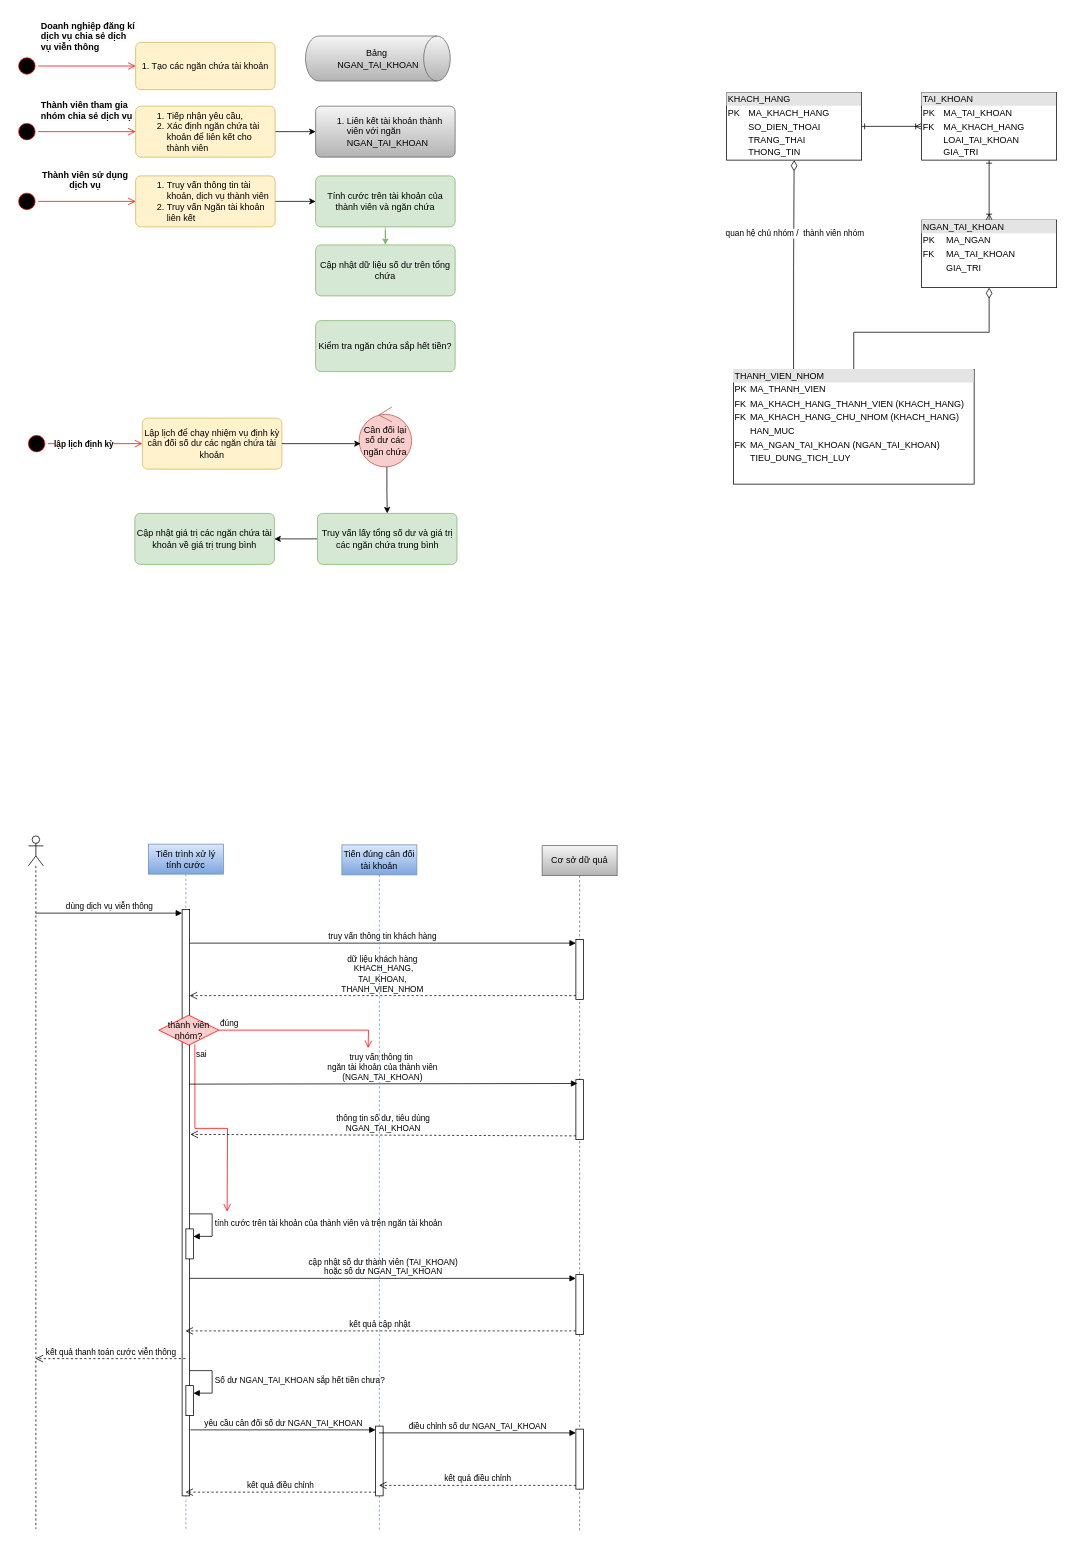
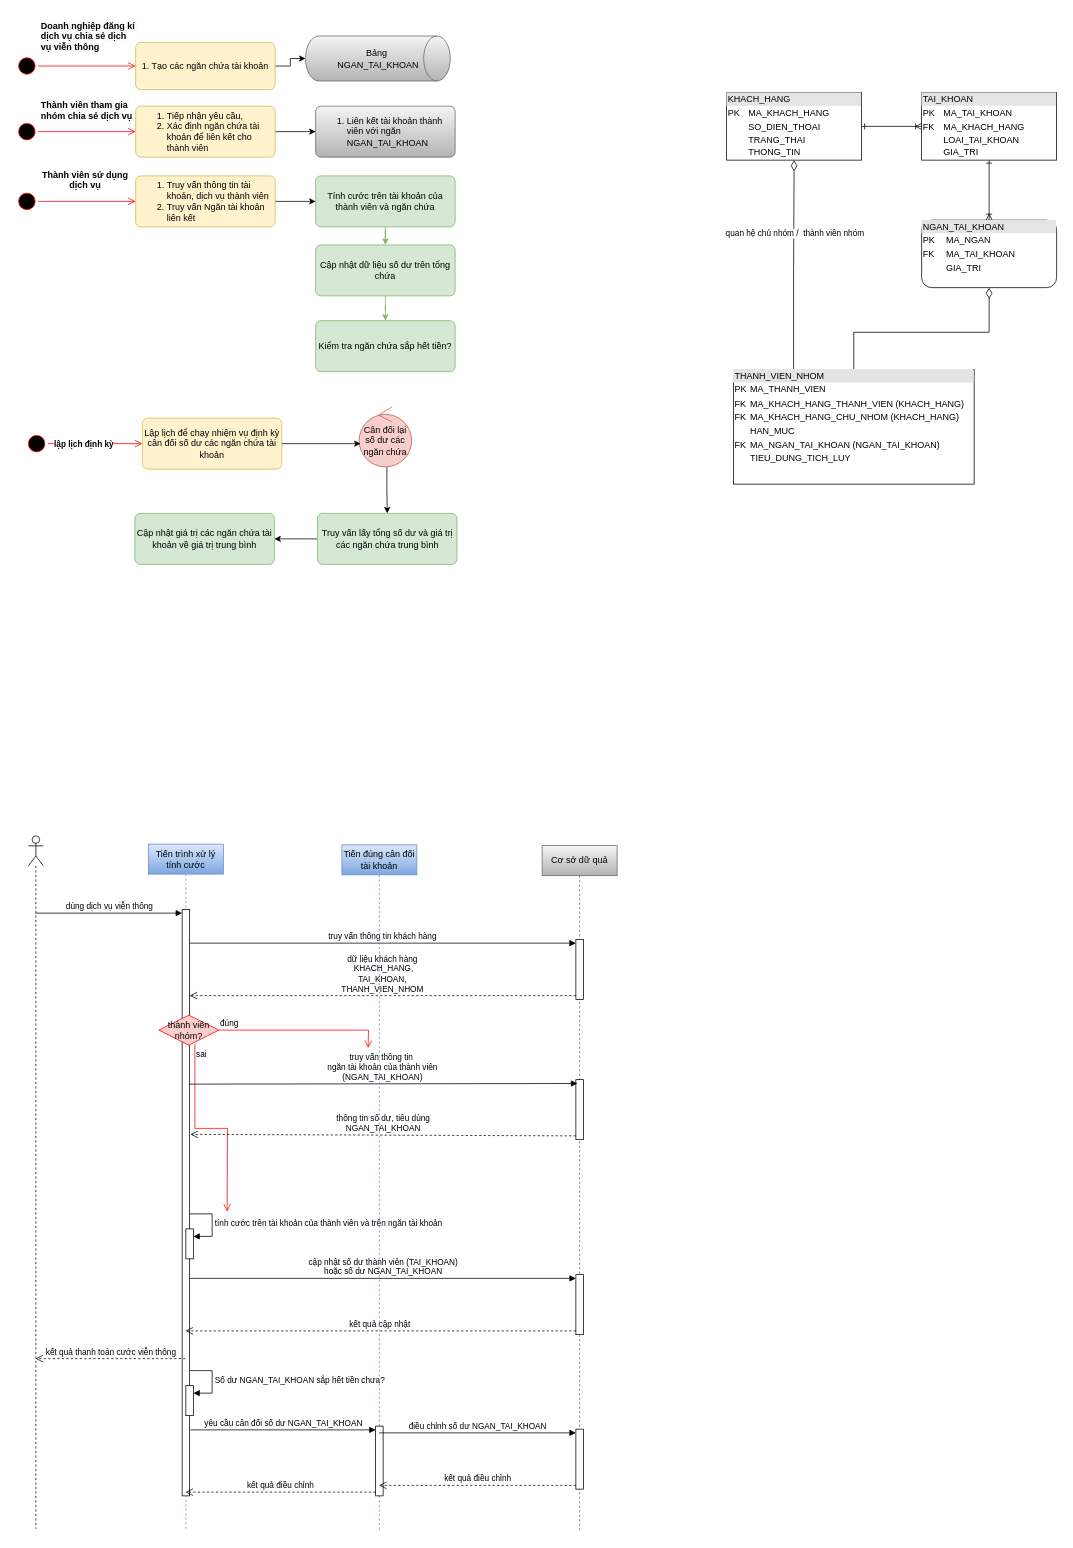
none -> (290, 59)
(989, 254) -> (989, 254)
none -> (385, 311)
